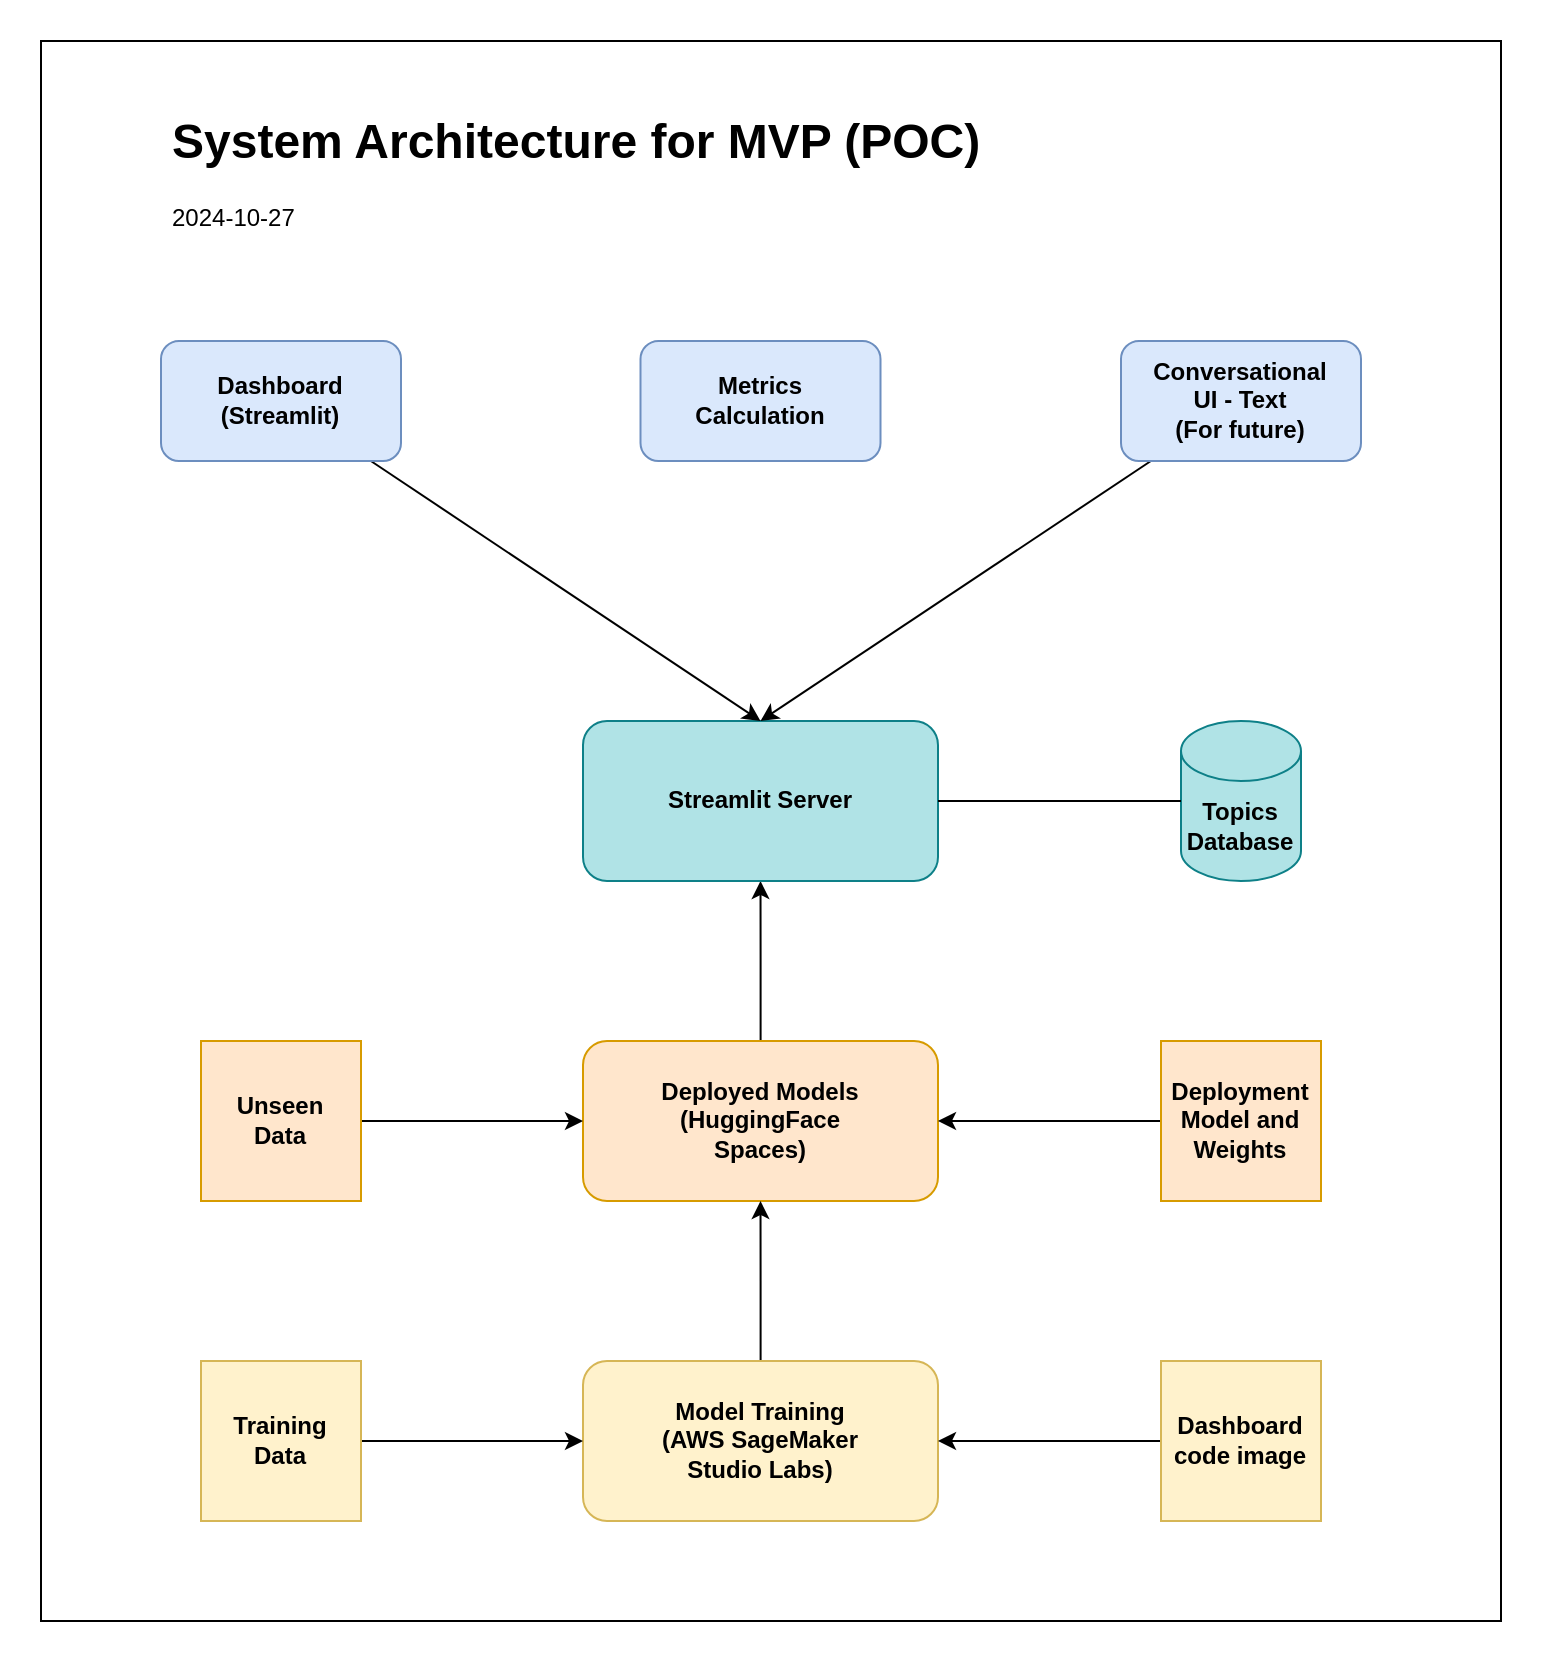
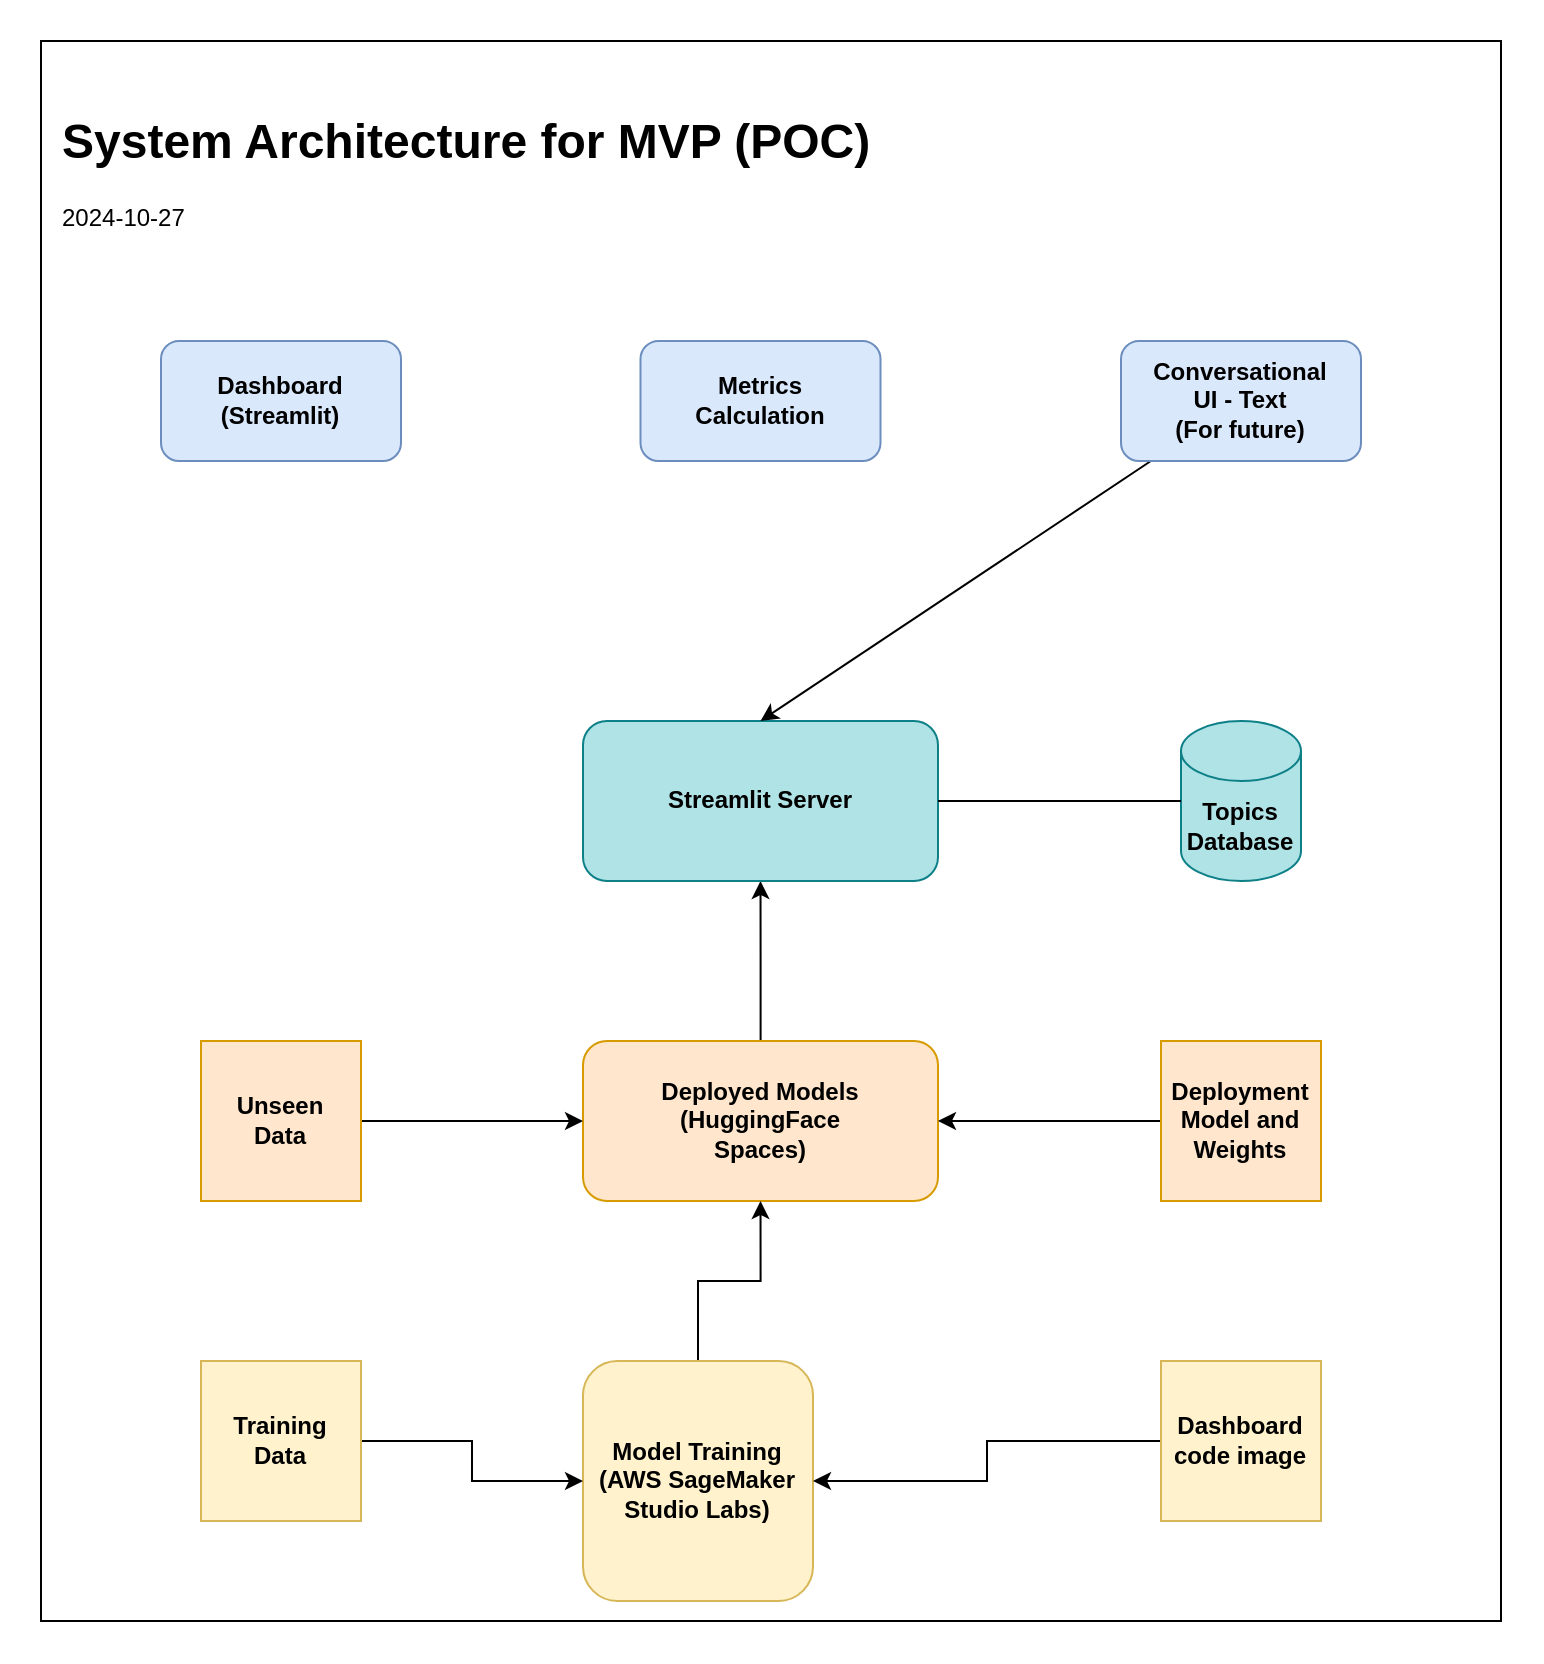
(615, 187) -> (505, 187)
(560, 587) -> none
(761, 1441) -> (698, 1481)
